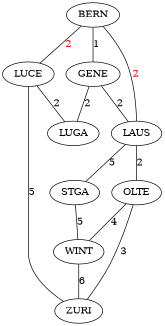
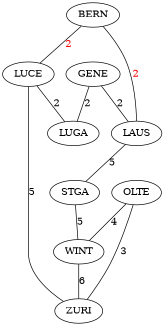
(93, 45) -> none
(137, 163) -> none
